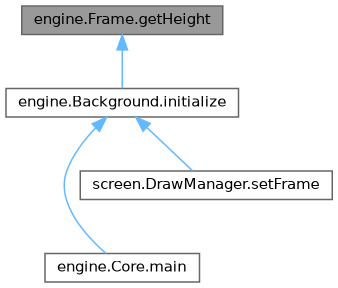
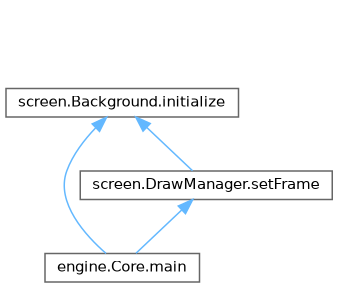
(122, 20) -> none
(122, 103) -> (122, 103)
none -> (159, 232)
